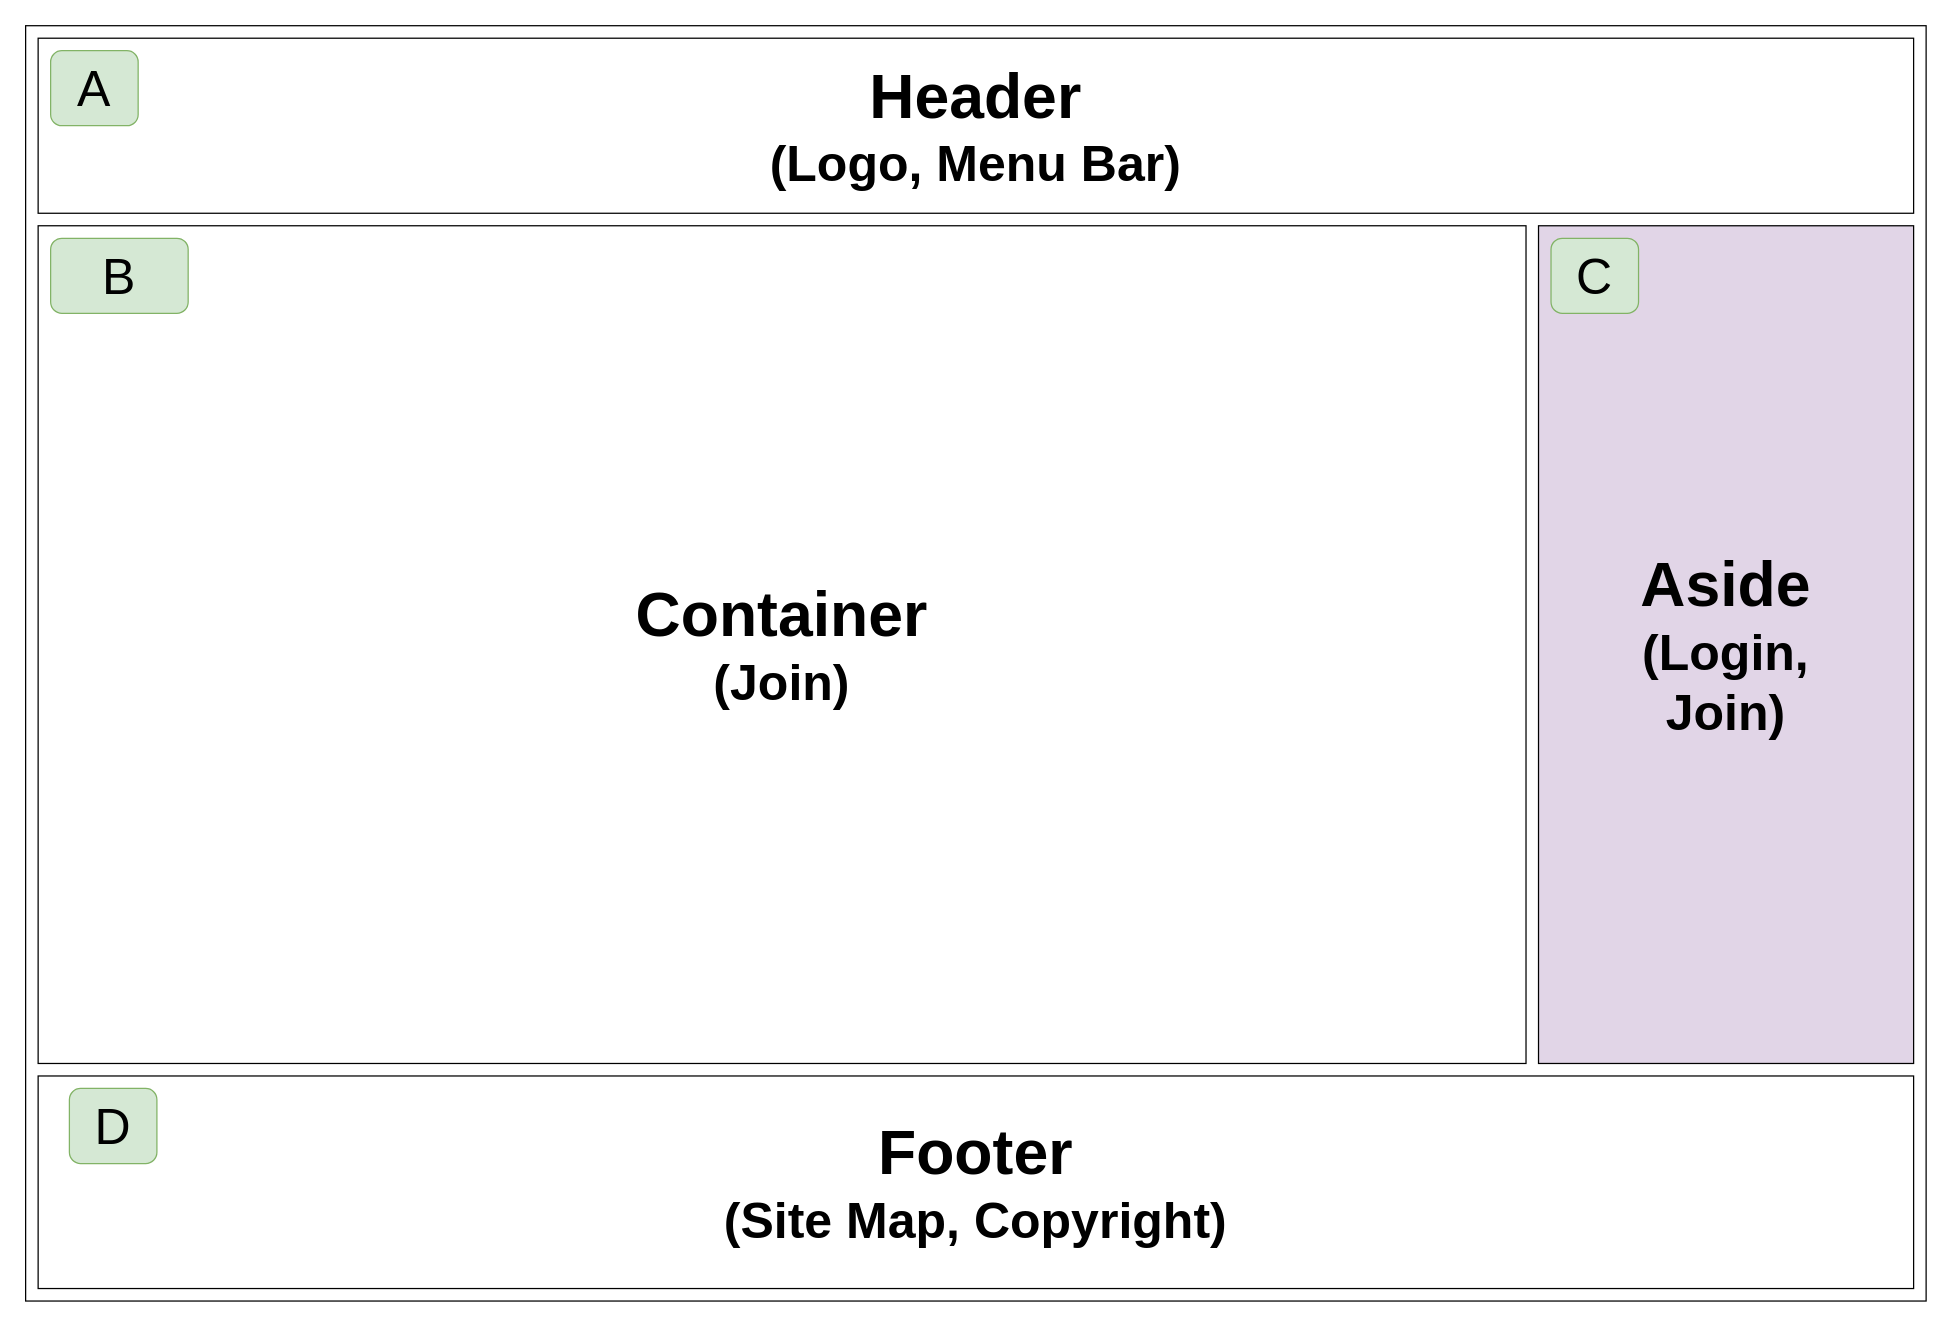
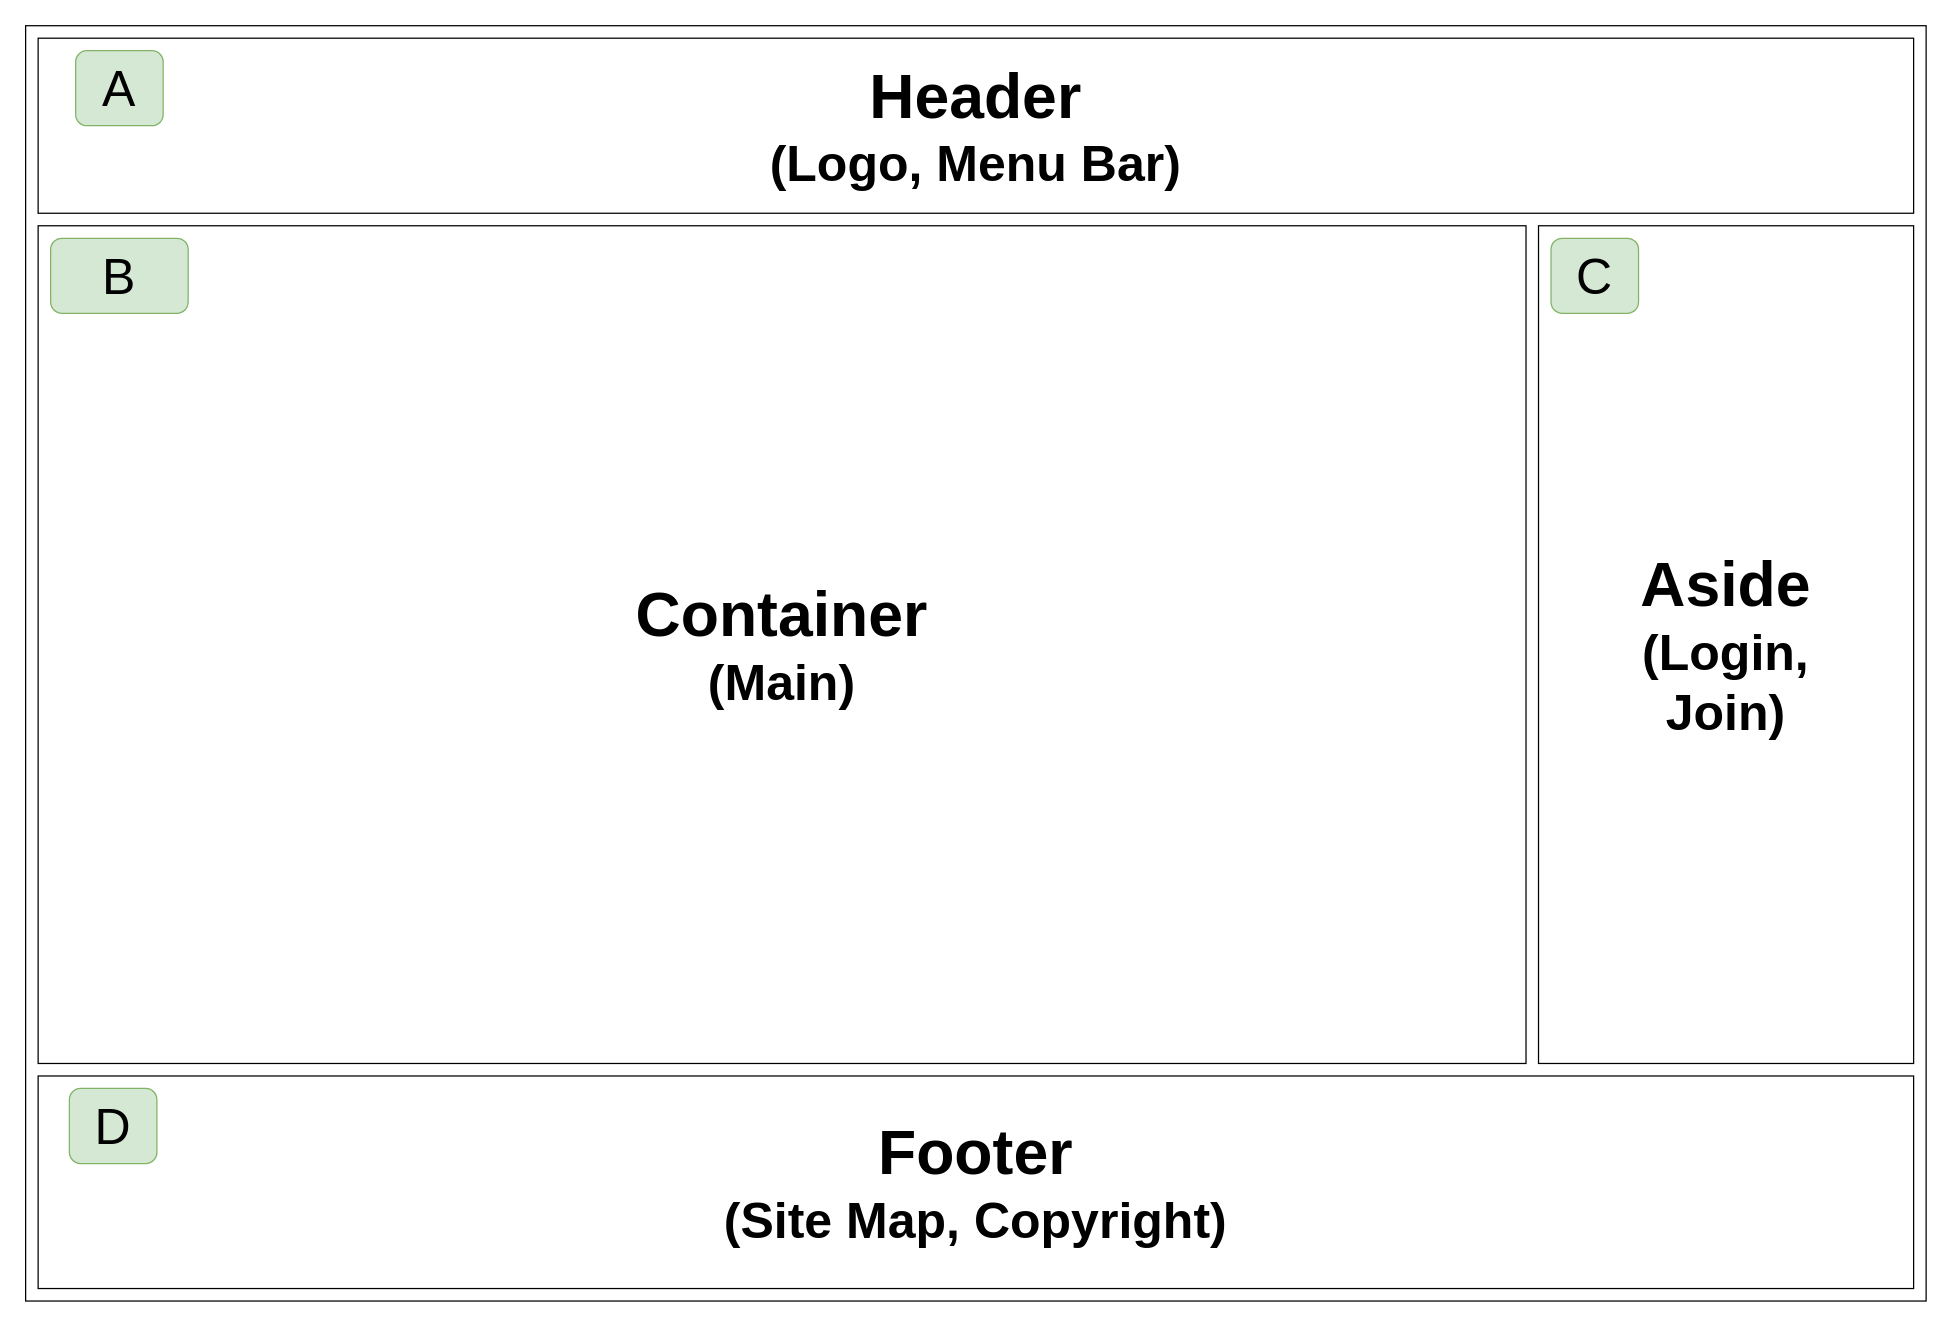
(94, 88) -> (119, 88)
(782, 644) -> (782, 644)
(1726, 644) -> (1726, 644)
